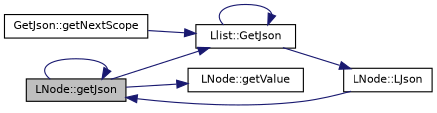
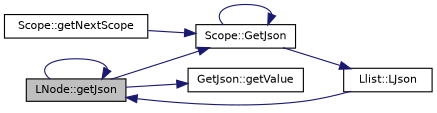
(76, 26) -> (76, 26)
(246, 36) -> (246, 36)
(246, 80) -> (246, 80)
(388, 80) -> (388, 80)
